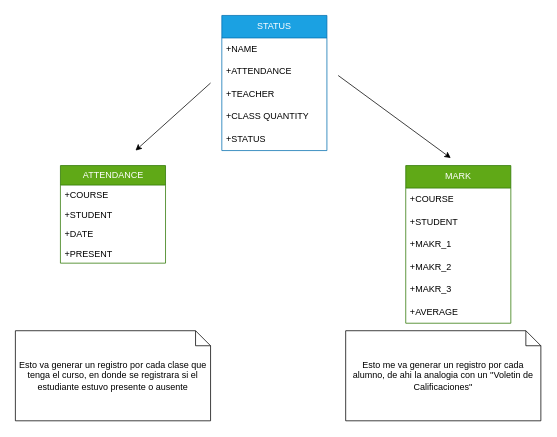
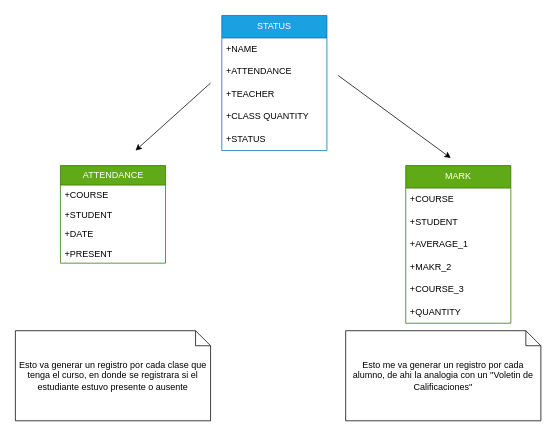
(428, 244) -> (435, 244)
(428, 289) -> (433, 289)
(430, 312) -> (433, 312)
